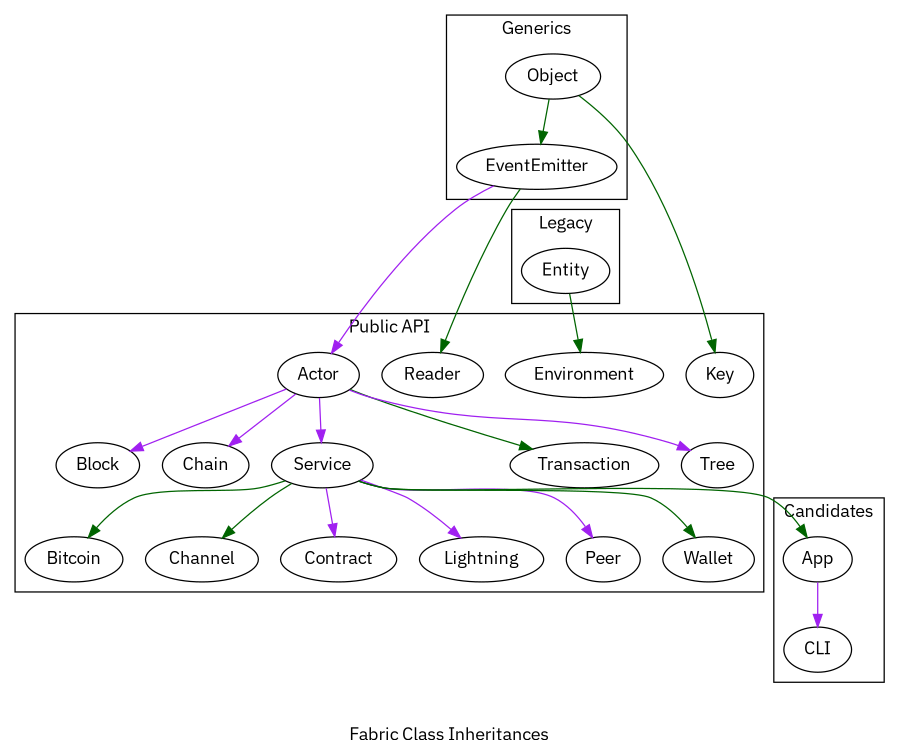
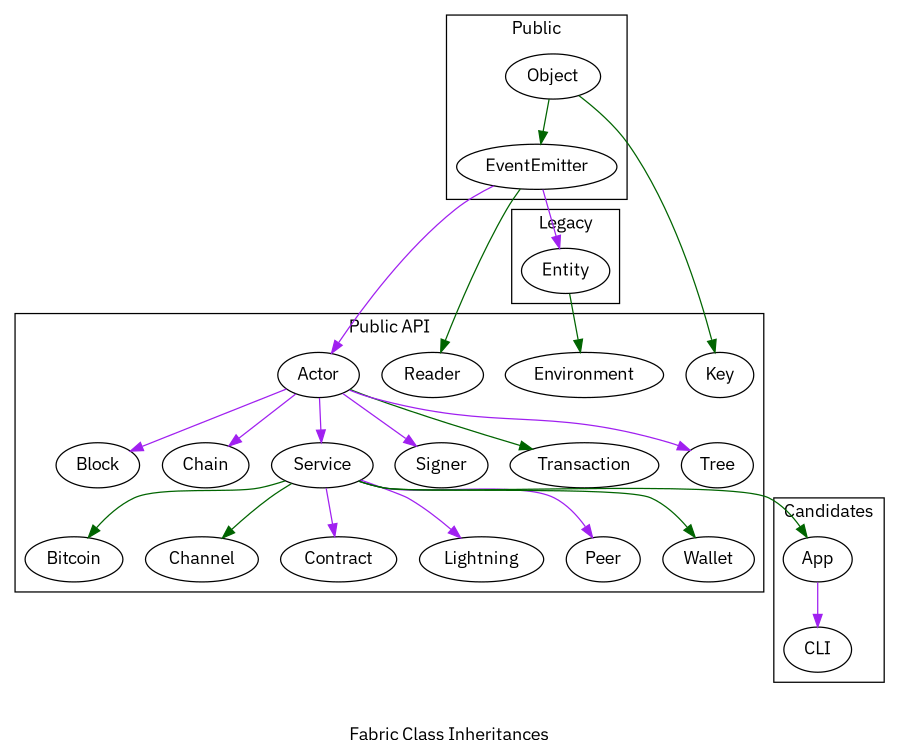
(537, 29) -> (537, 29)
none -> (551, 218)
none -> (441, 465)
